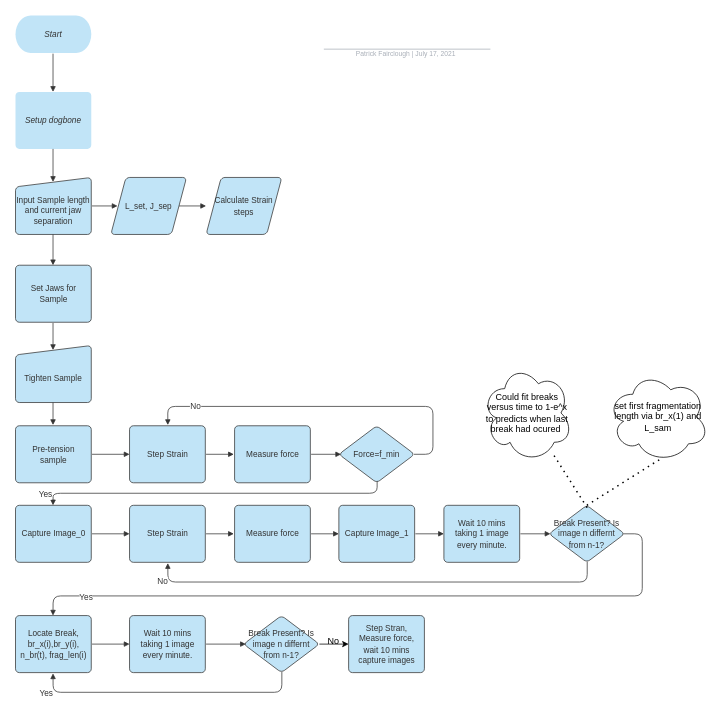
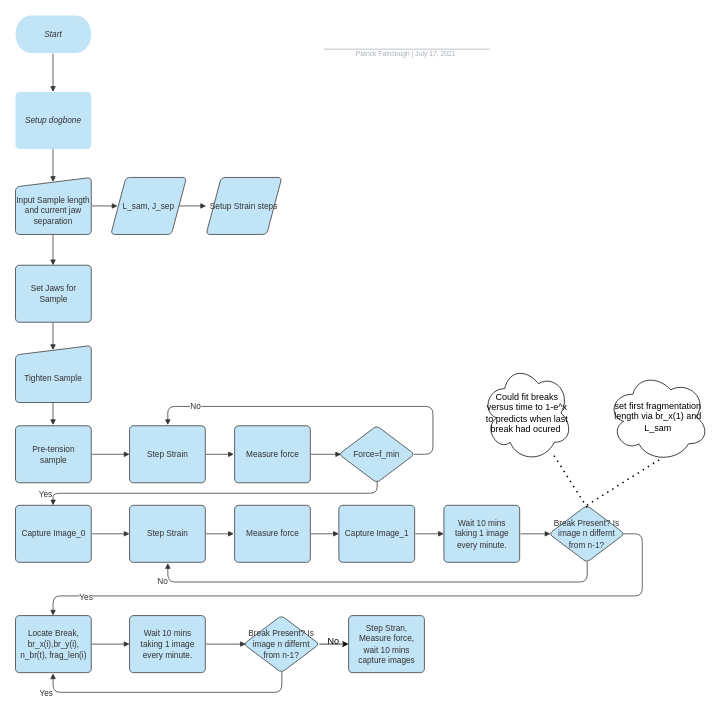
(149, 206) -> (149, 206)
(244, 206) -> (244, 206)
